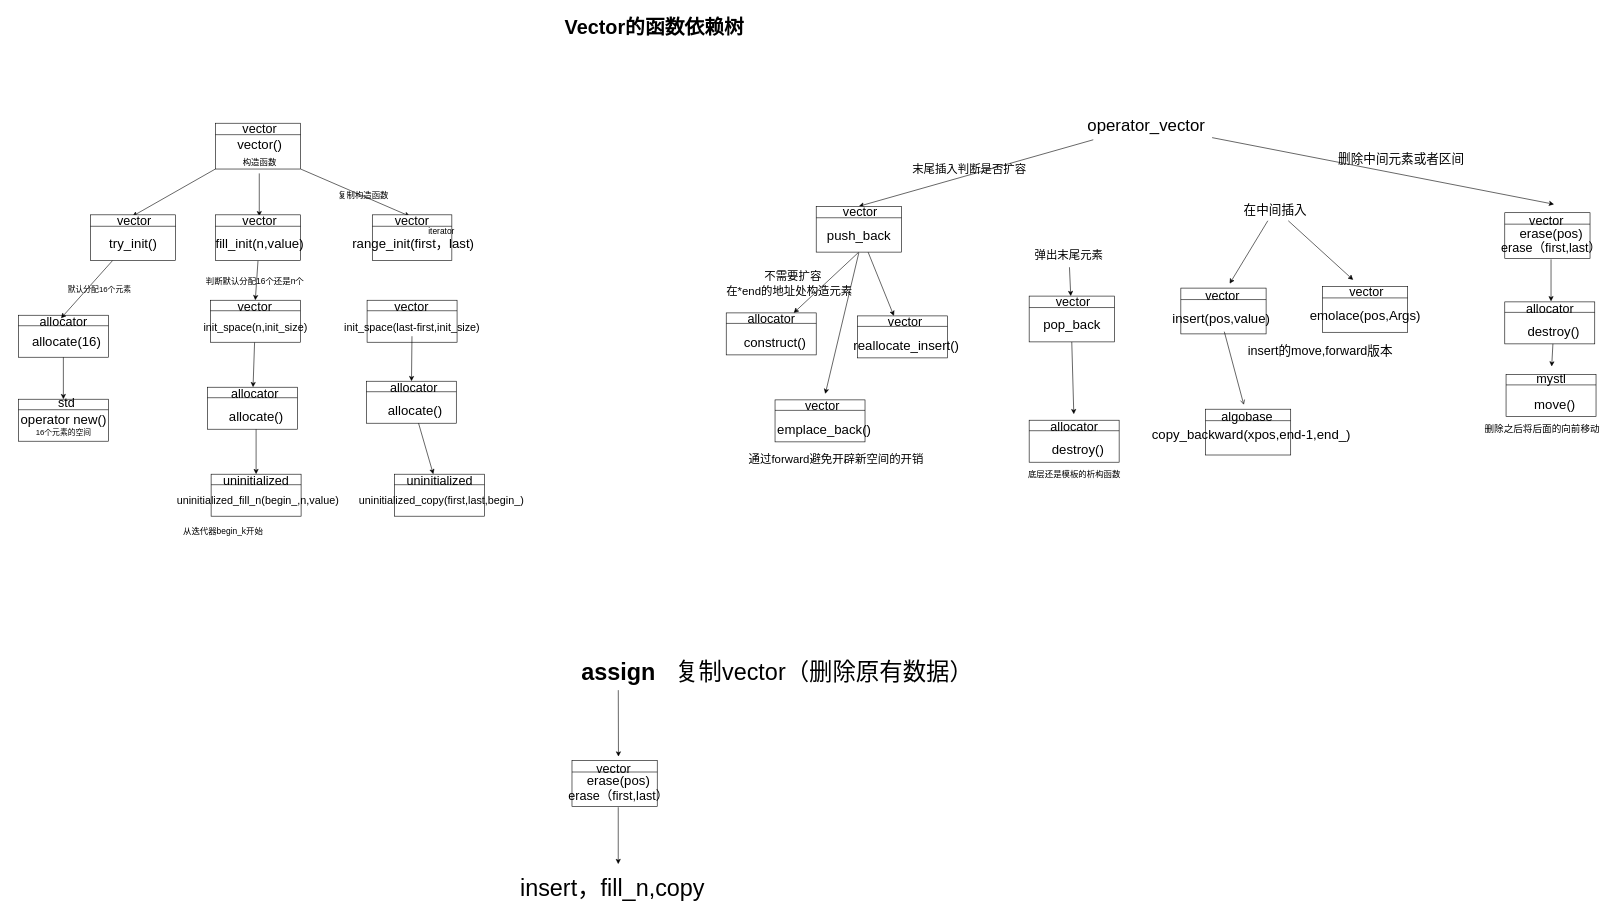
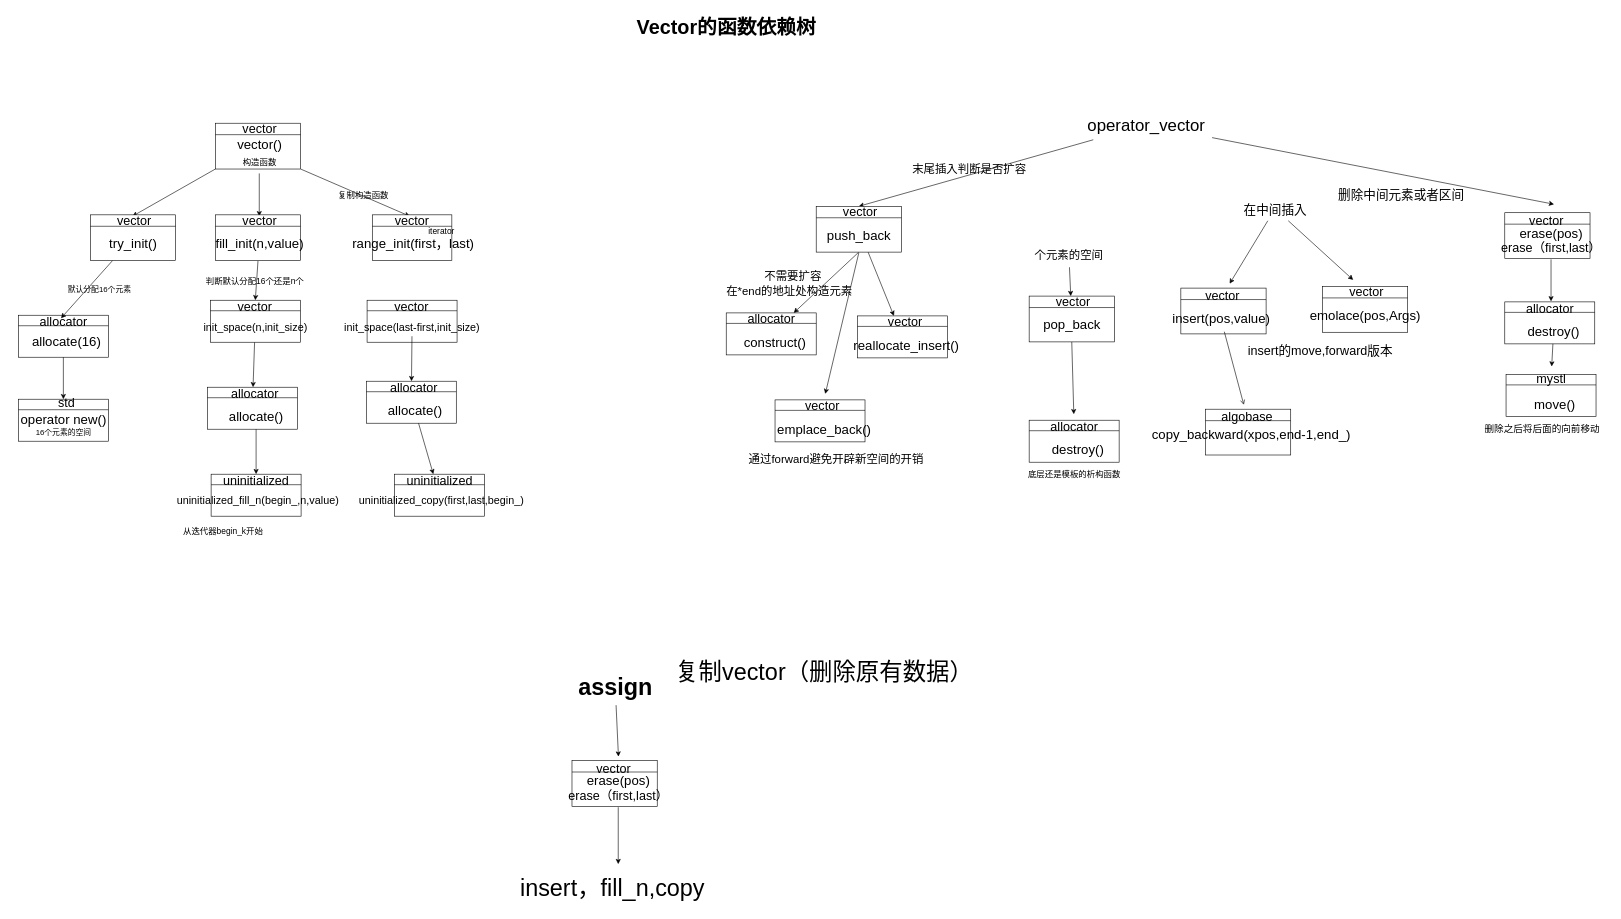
(654, 27) -> (726, 27)
(1401, 158) -> (1401, 194)
(1069, 255) -> (1069, 255)
(618, 672) -> (615, 687)
